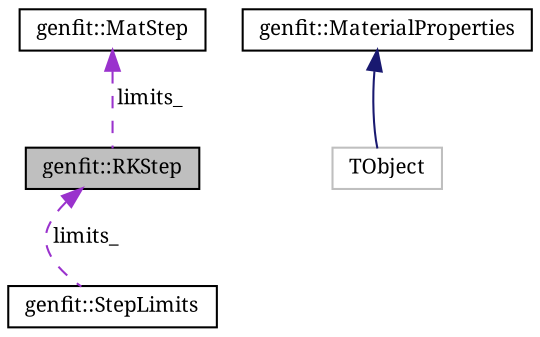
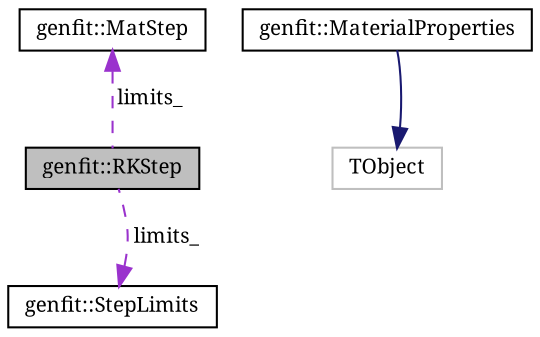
(373, 110) -> (401, 89)
(48, 248) -> (127, 227)
